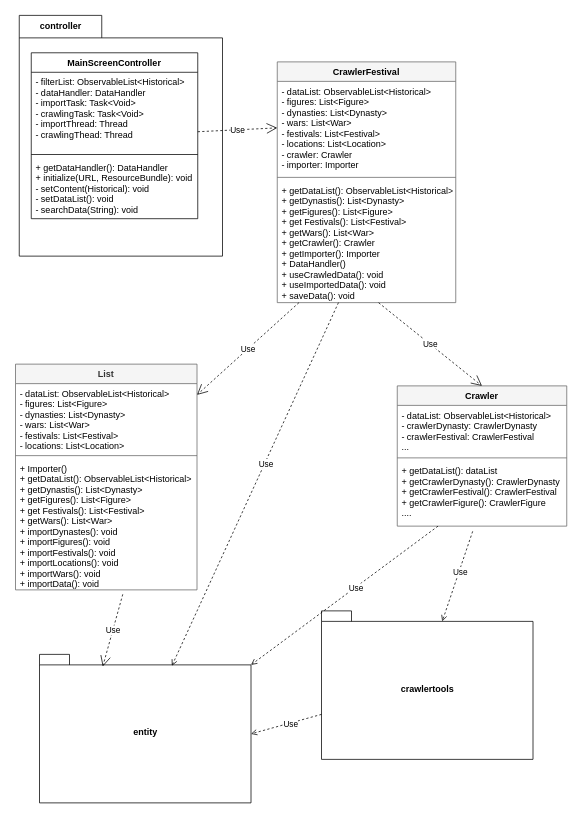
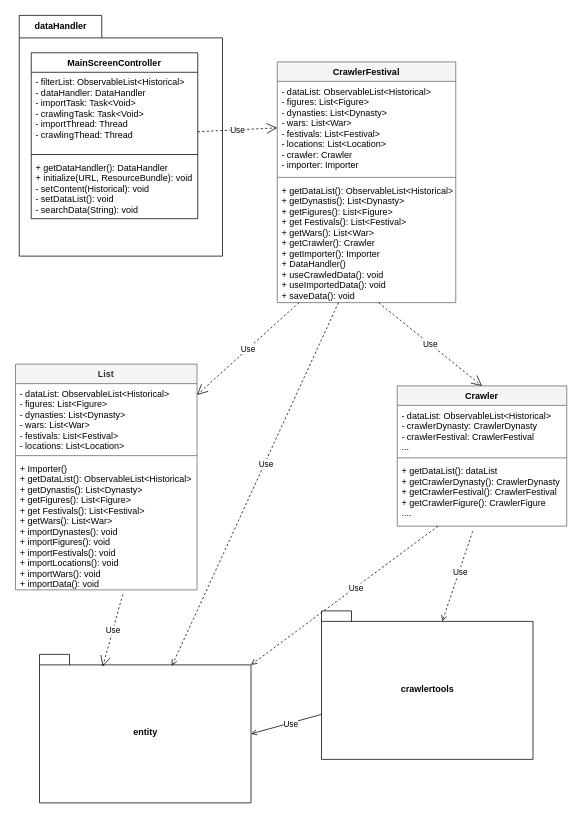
(61, 27) -> (61, 27)
(268, 729) -> (268, 729)
